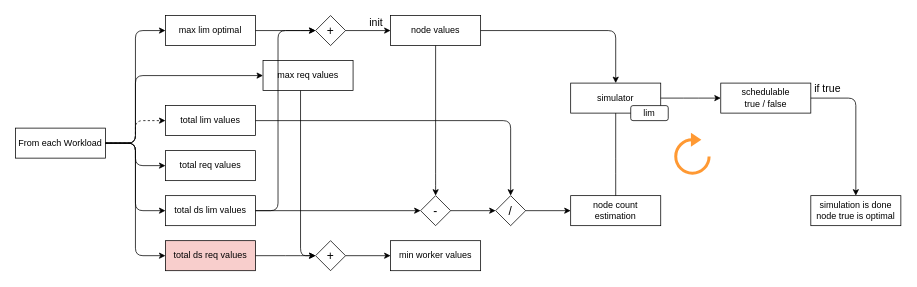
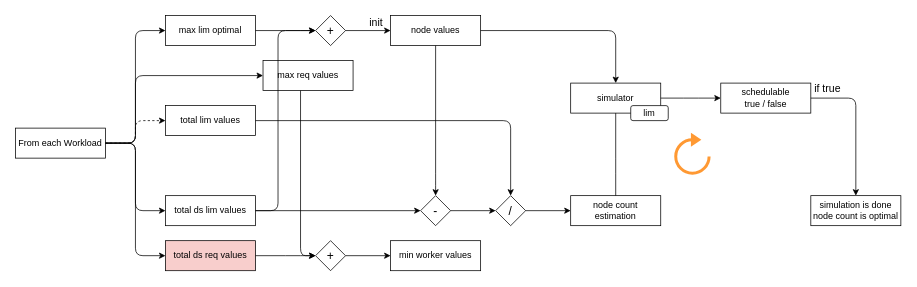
(148, 165) -> none
(210, 165) -> none
(855, 210) -> (855, 210)
